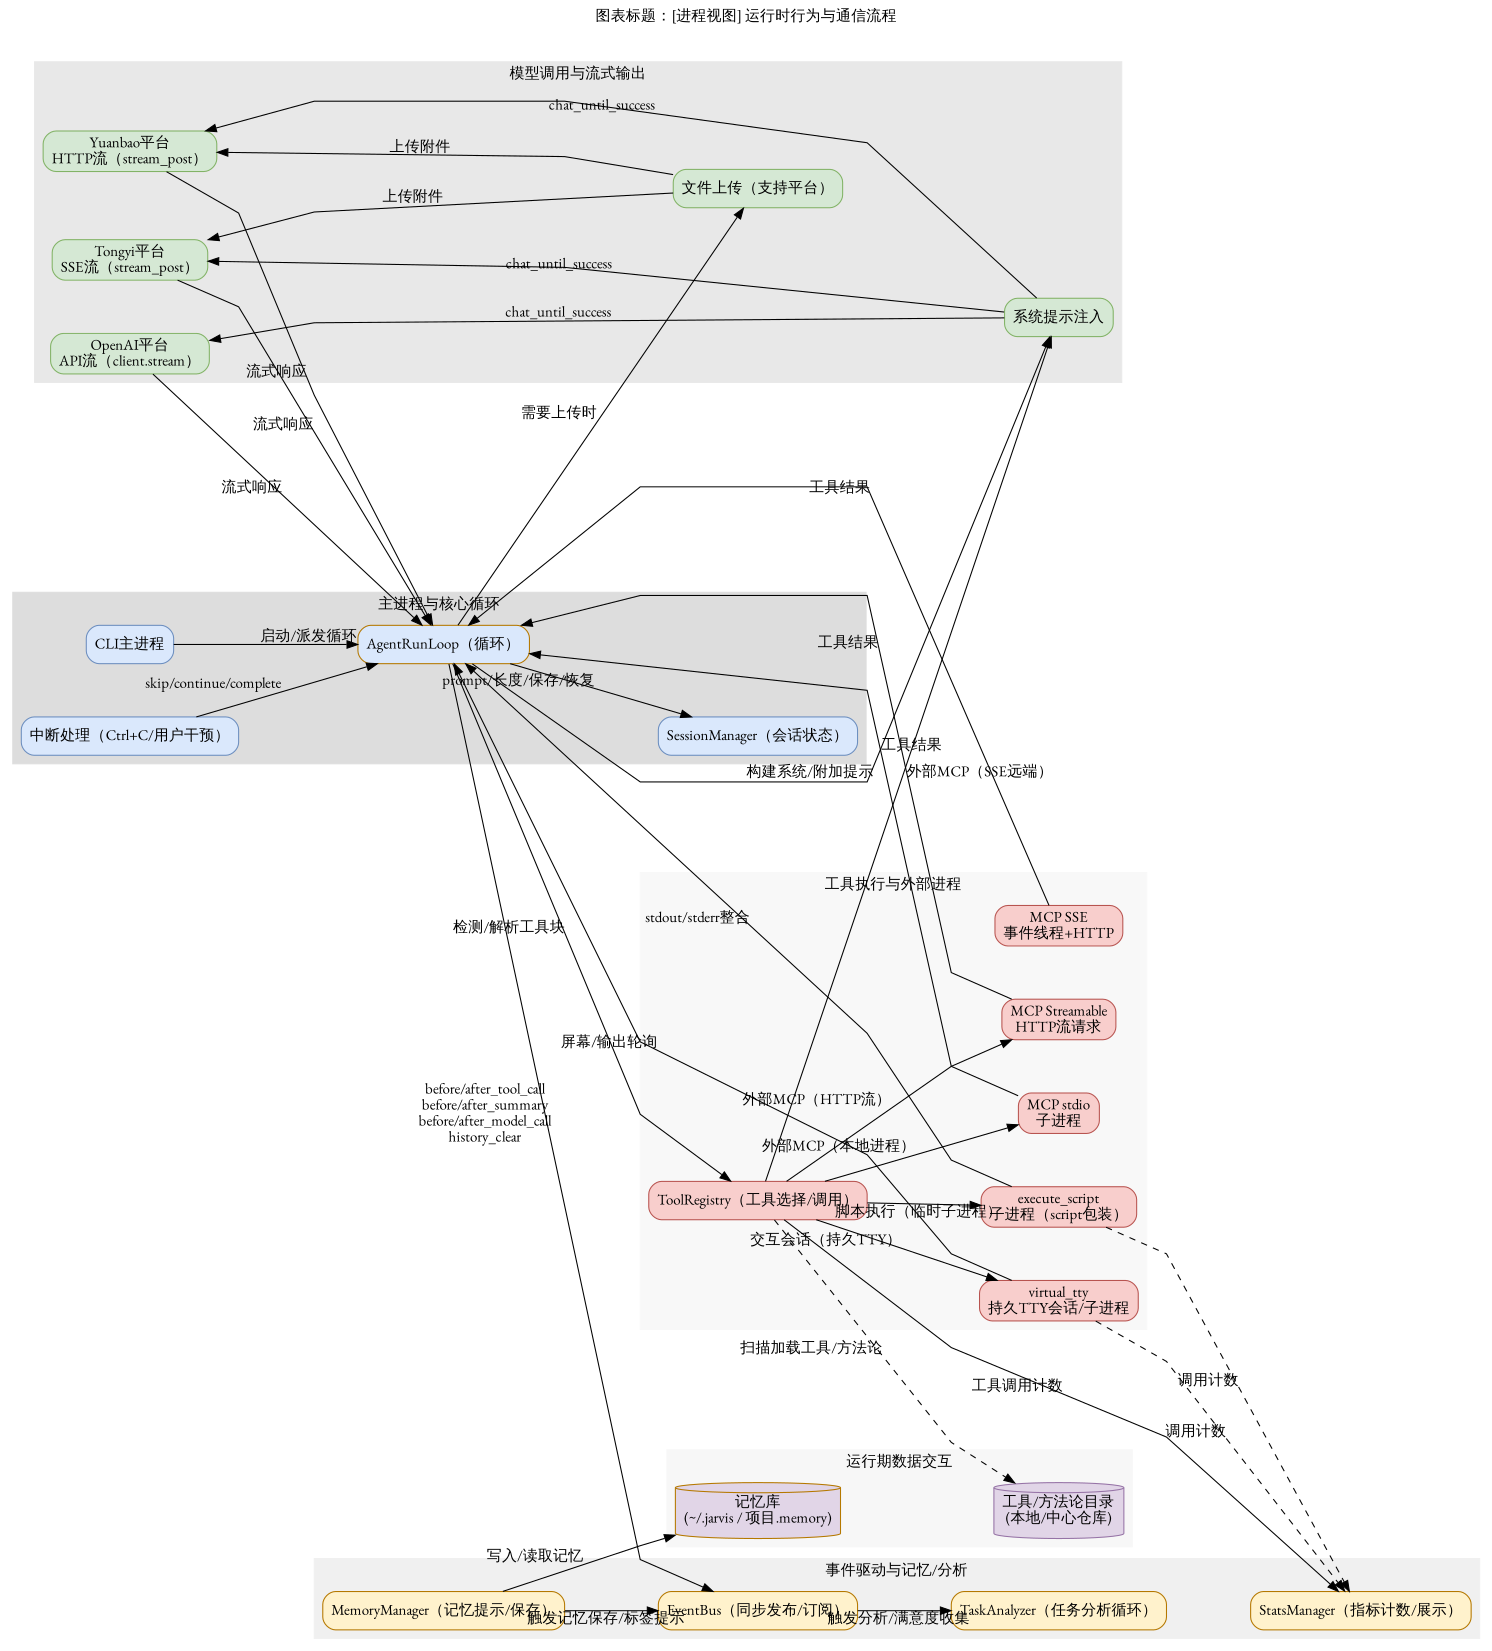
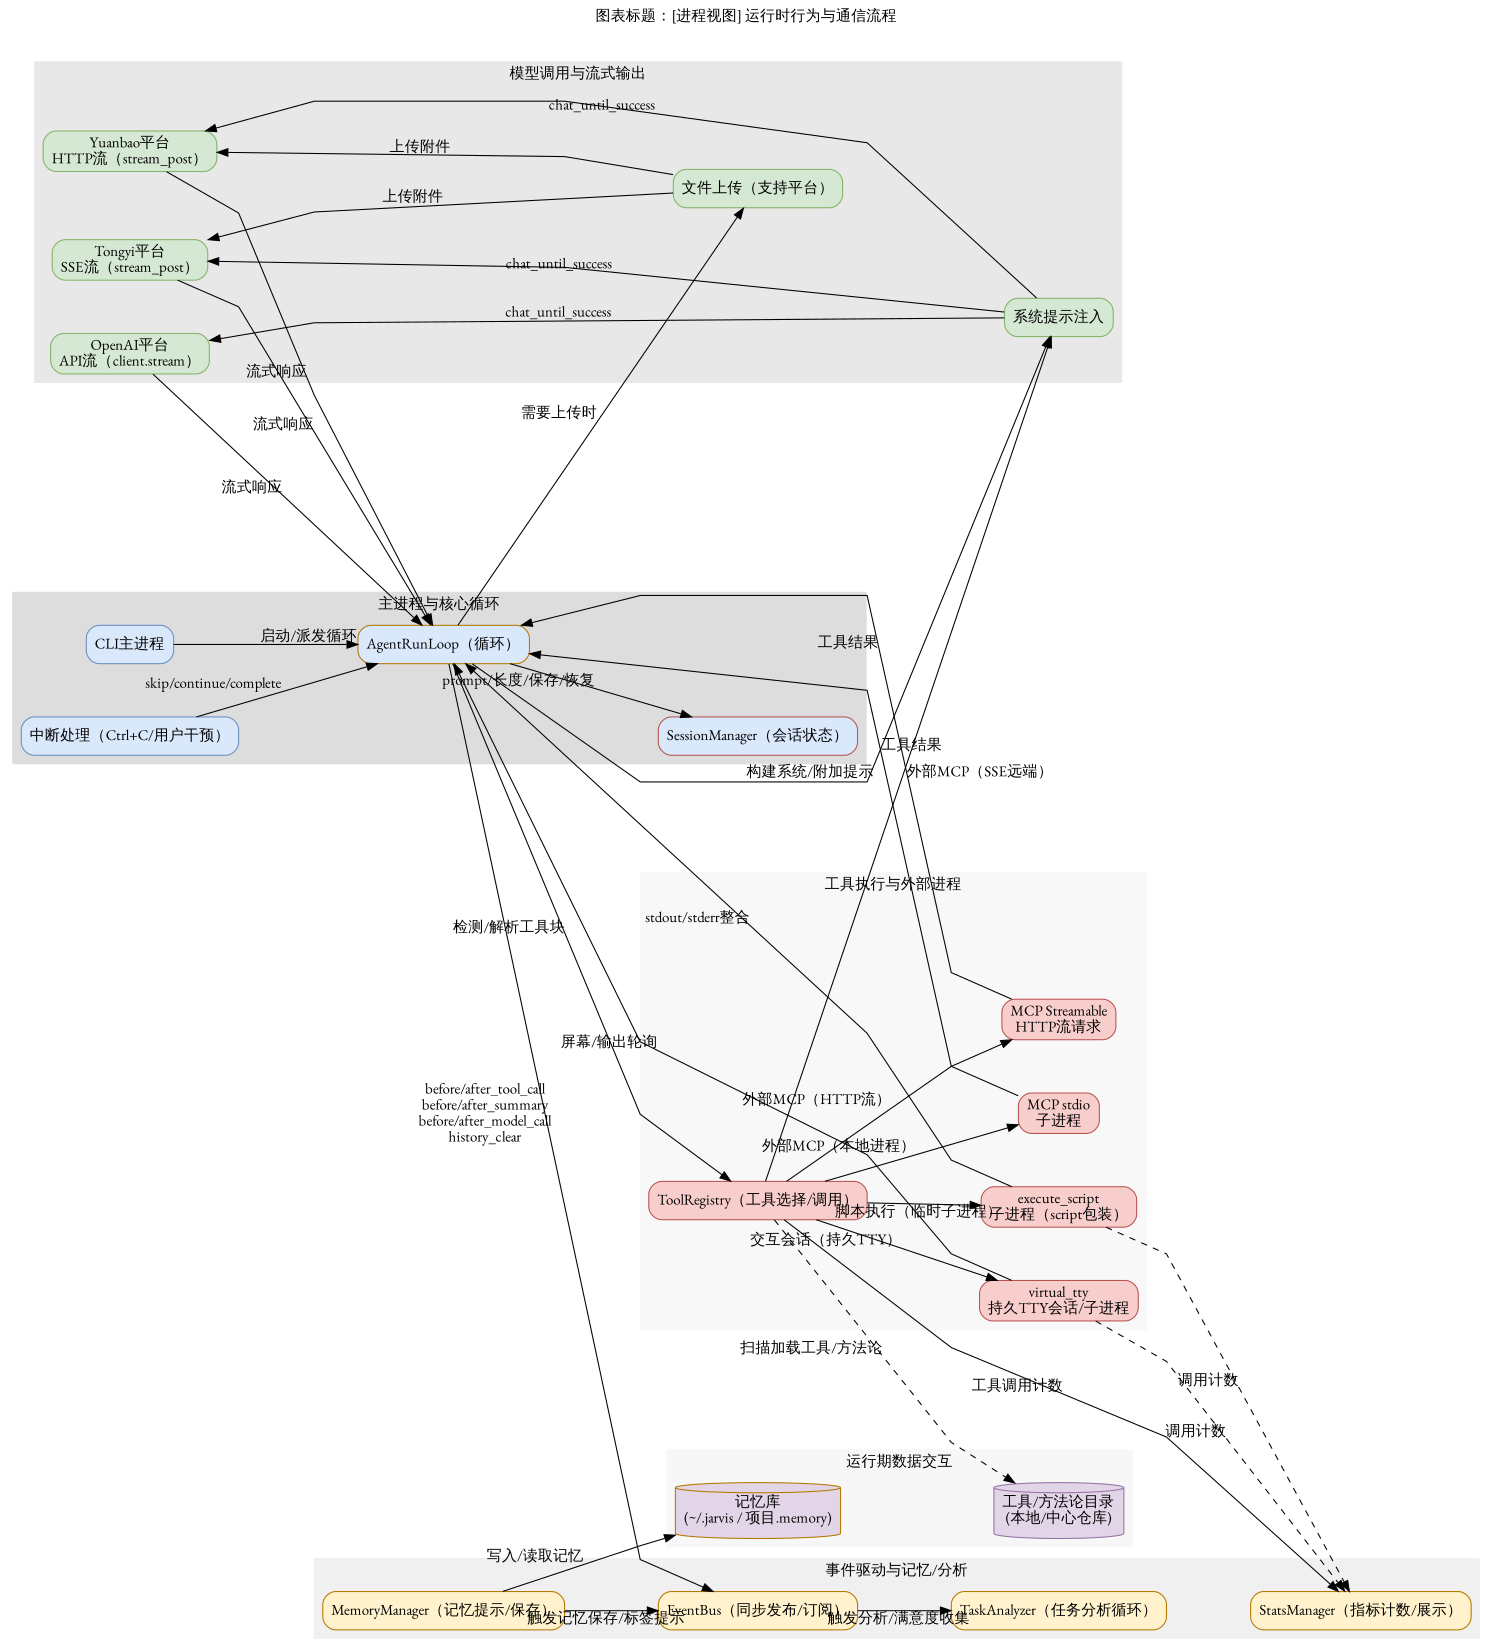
(758, 736) -> (758, 736)
(1059, 926) -> none
